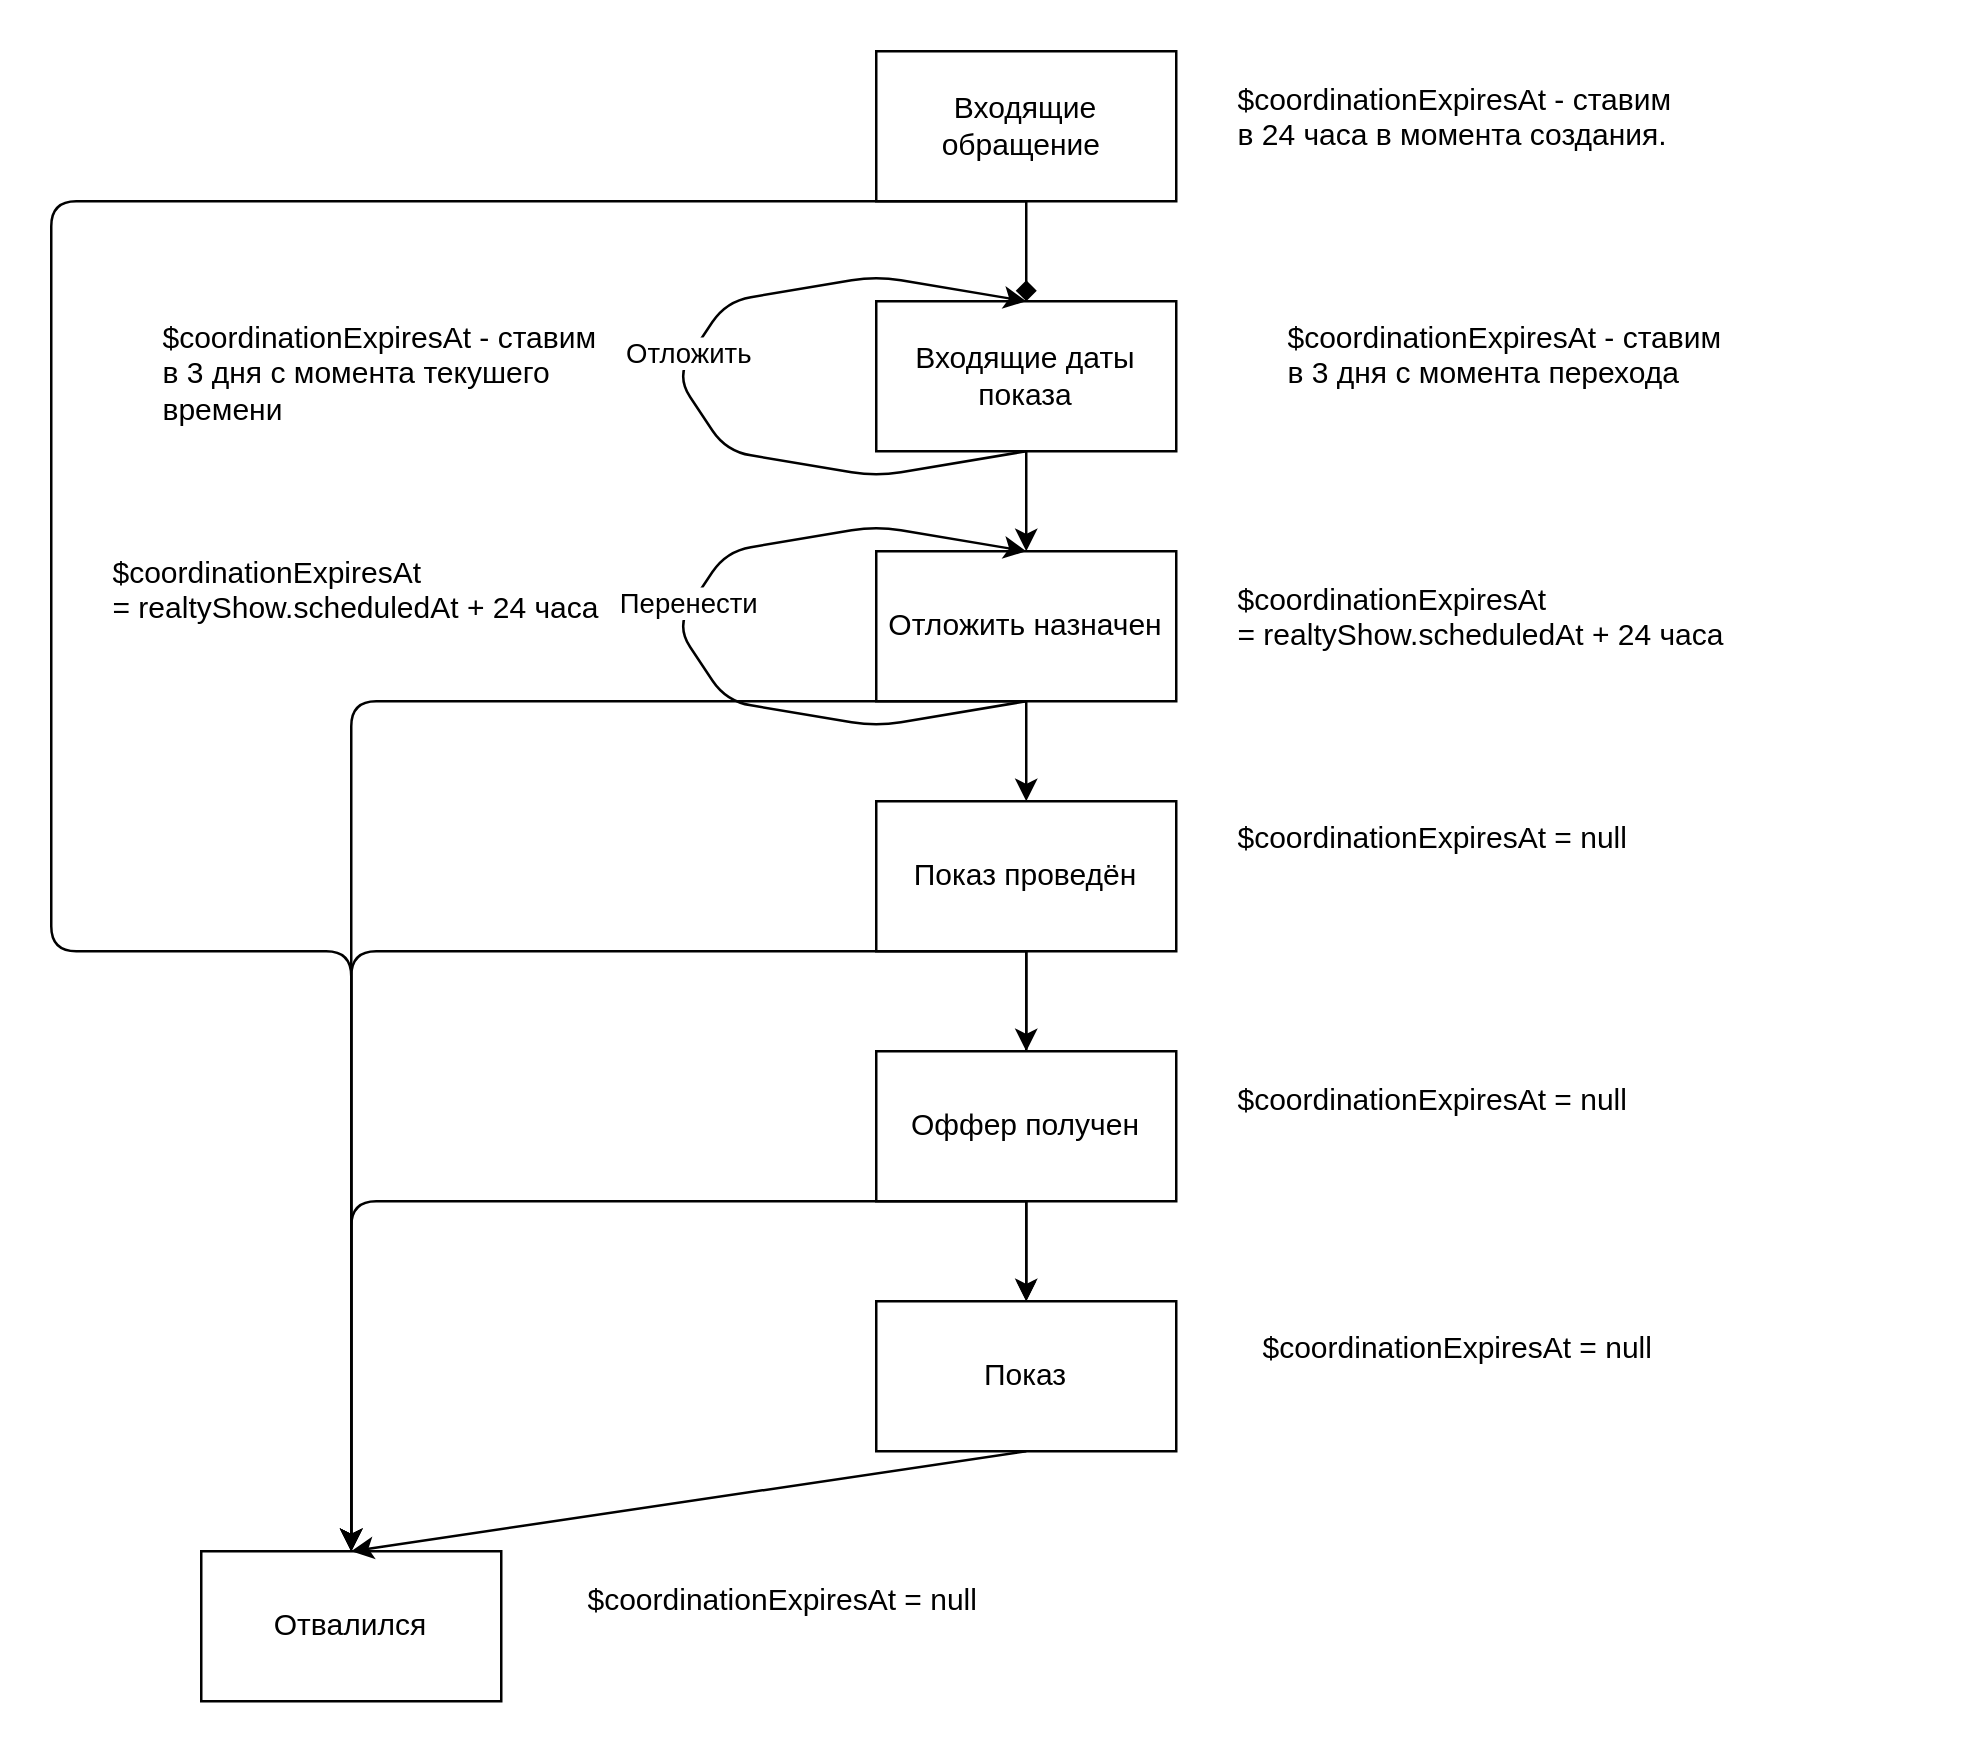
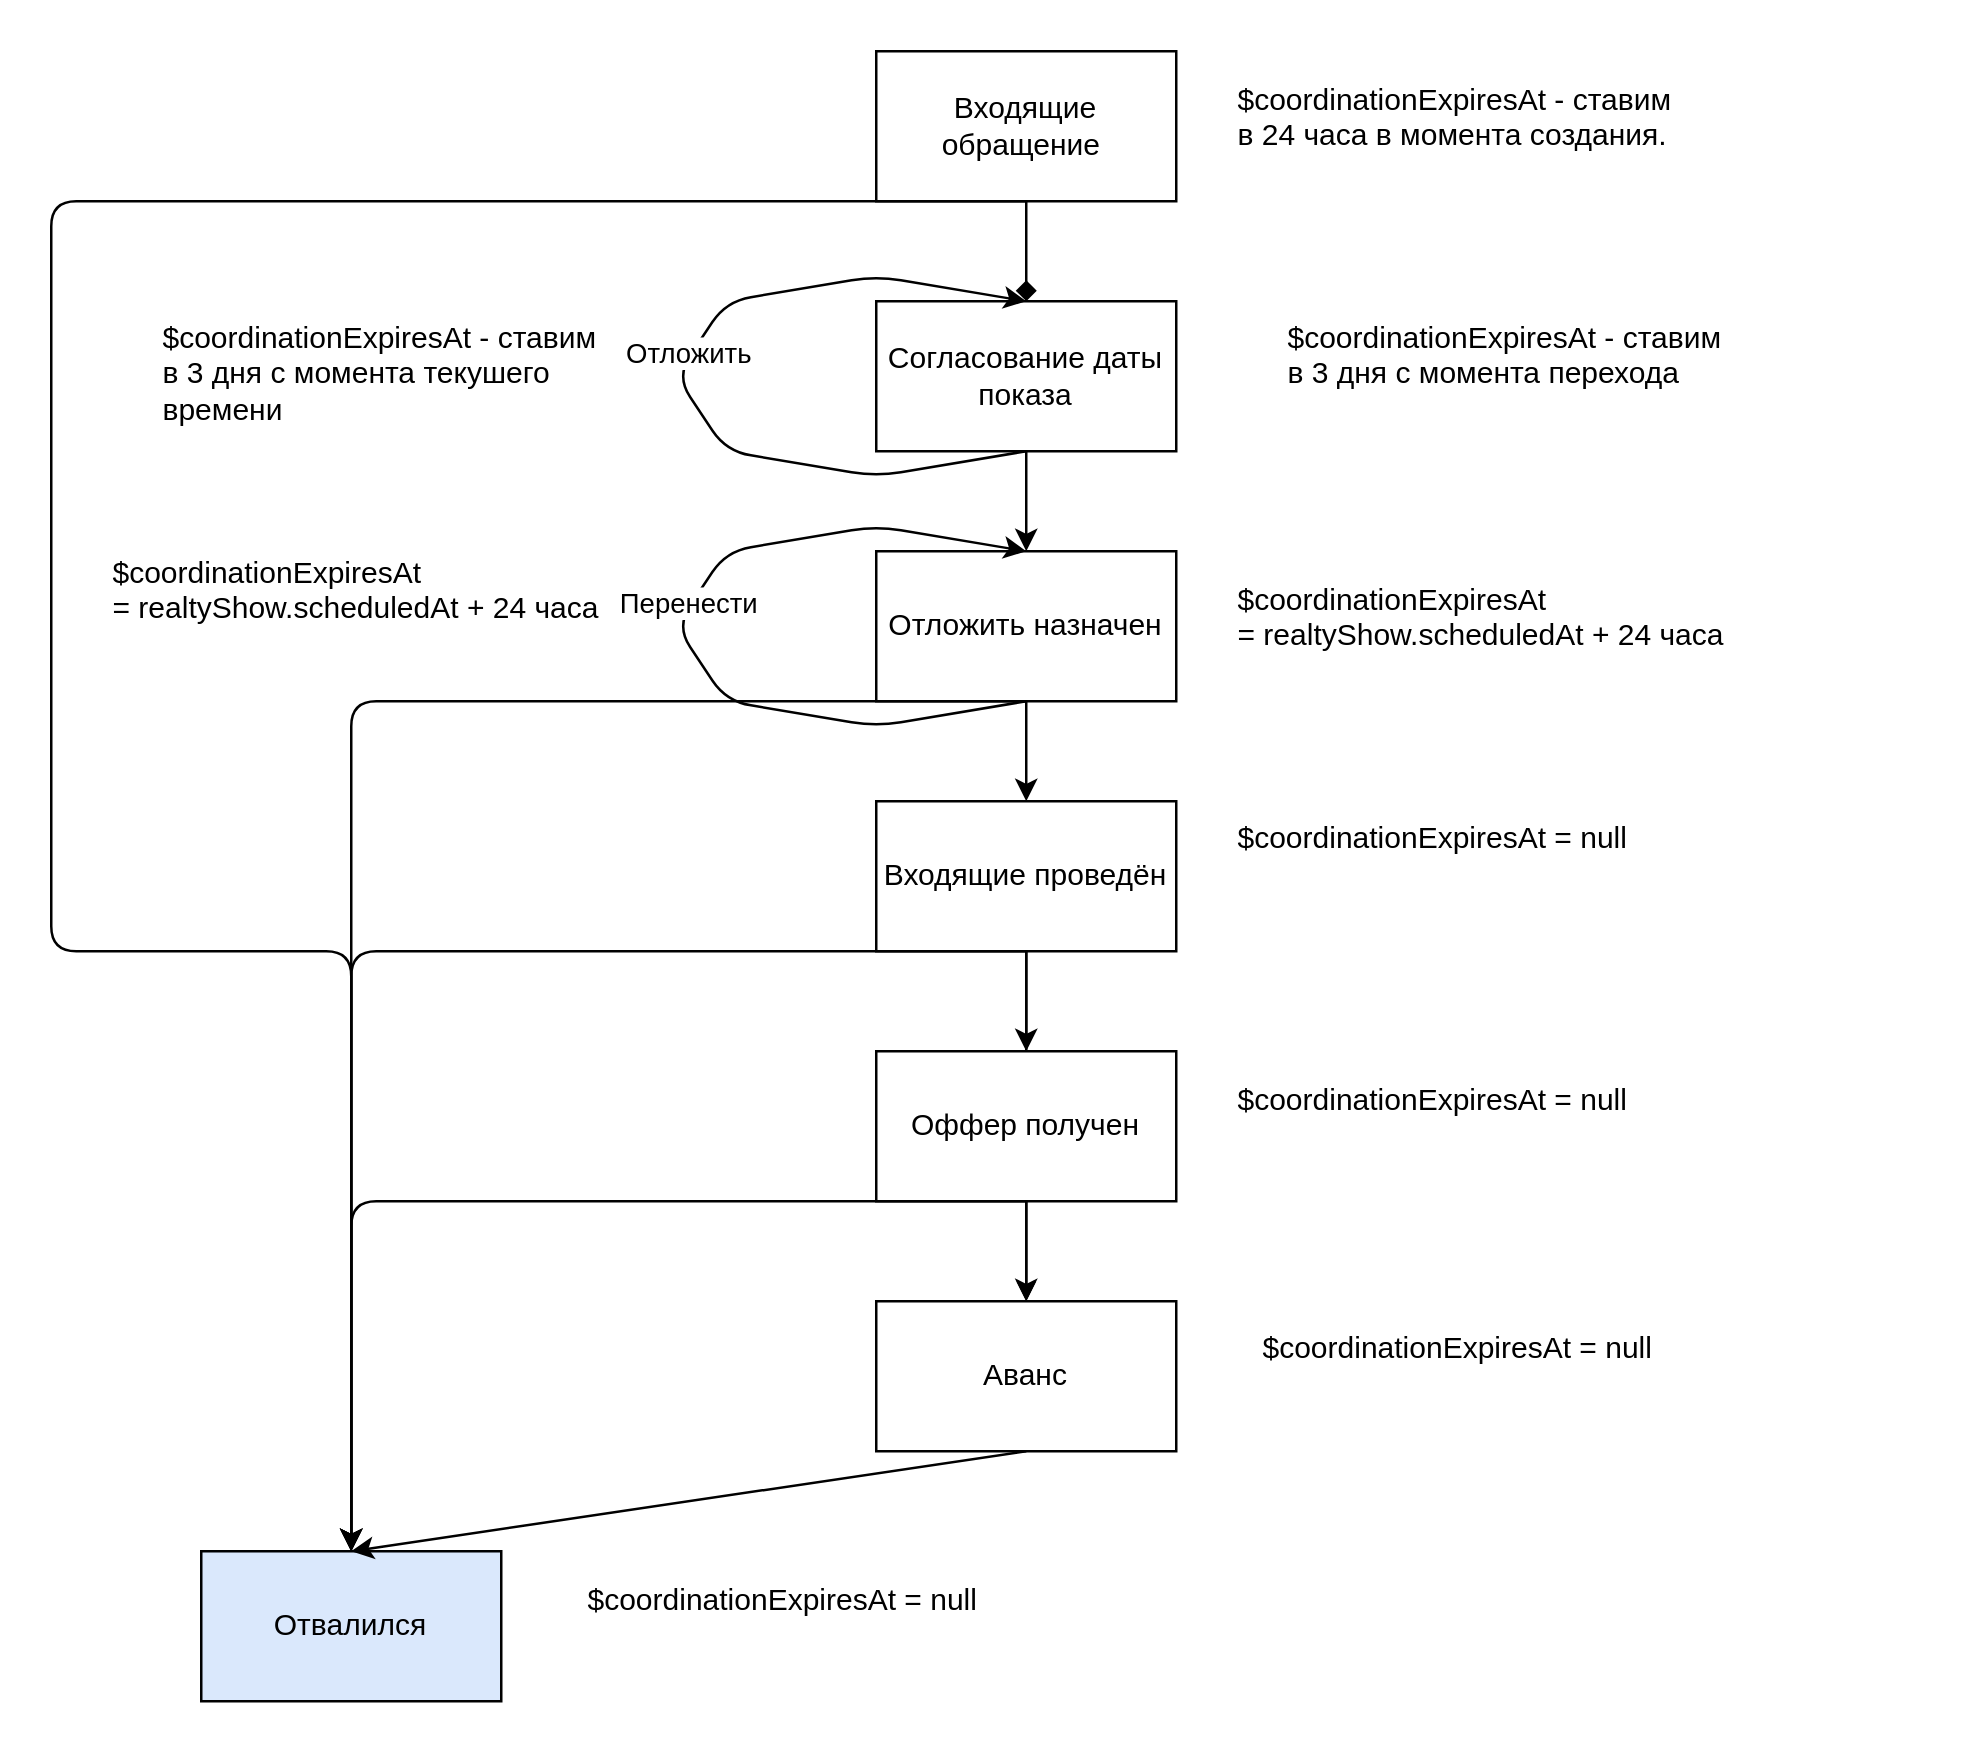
(1026, 376) -> (1026, 376)
(1026, 876) -> (1026, 876)
(1026, 1376) -> (1026, 1376)
(351, 1626) -> (351, 1626)
